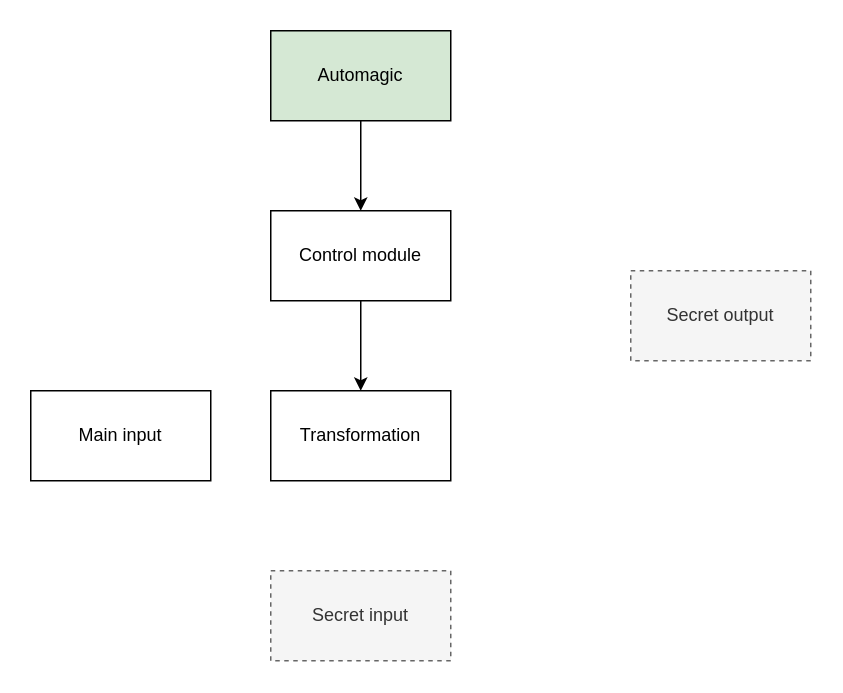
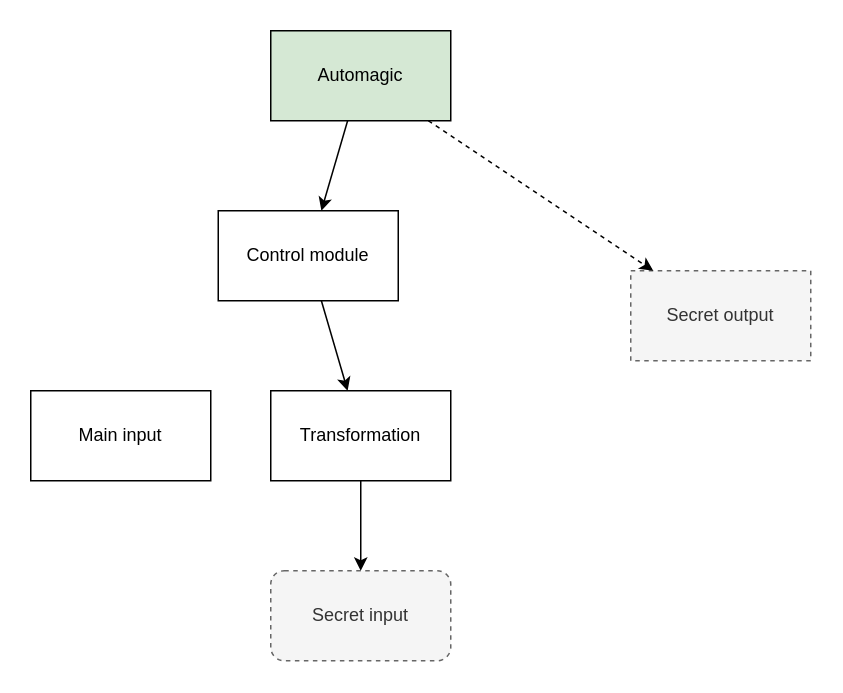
none -> (537, 193)
(361, 256) -> (308, 256)
none -> (361, 521)
(361, 616) -> (361, 616)
